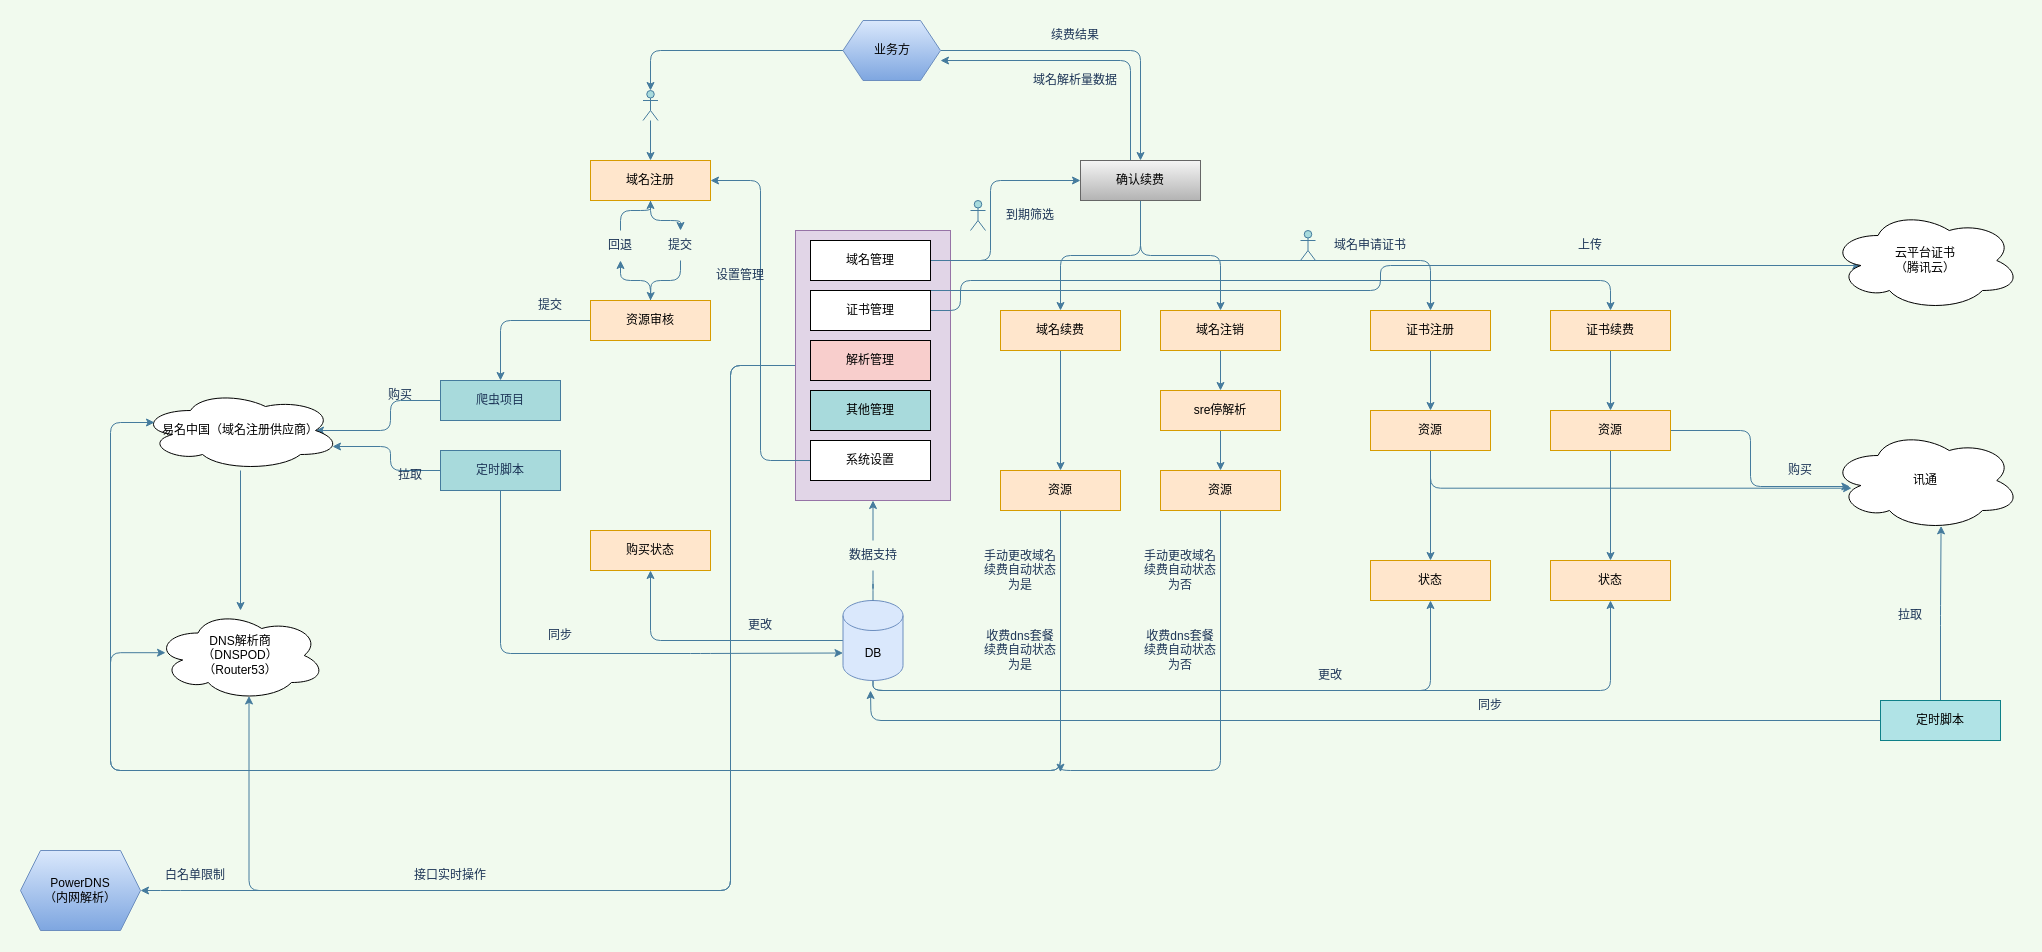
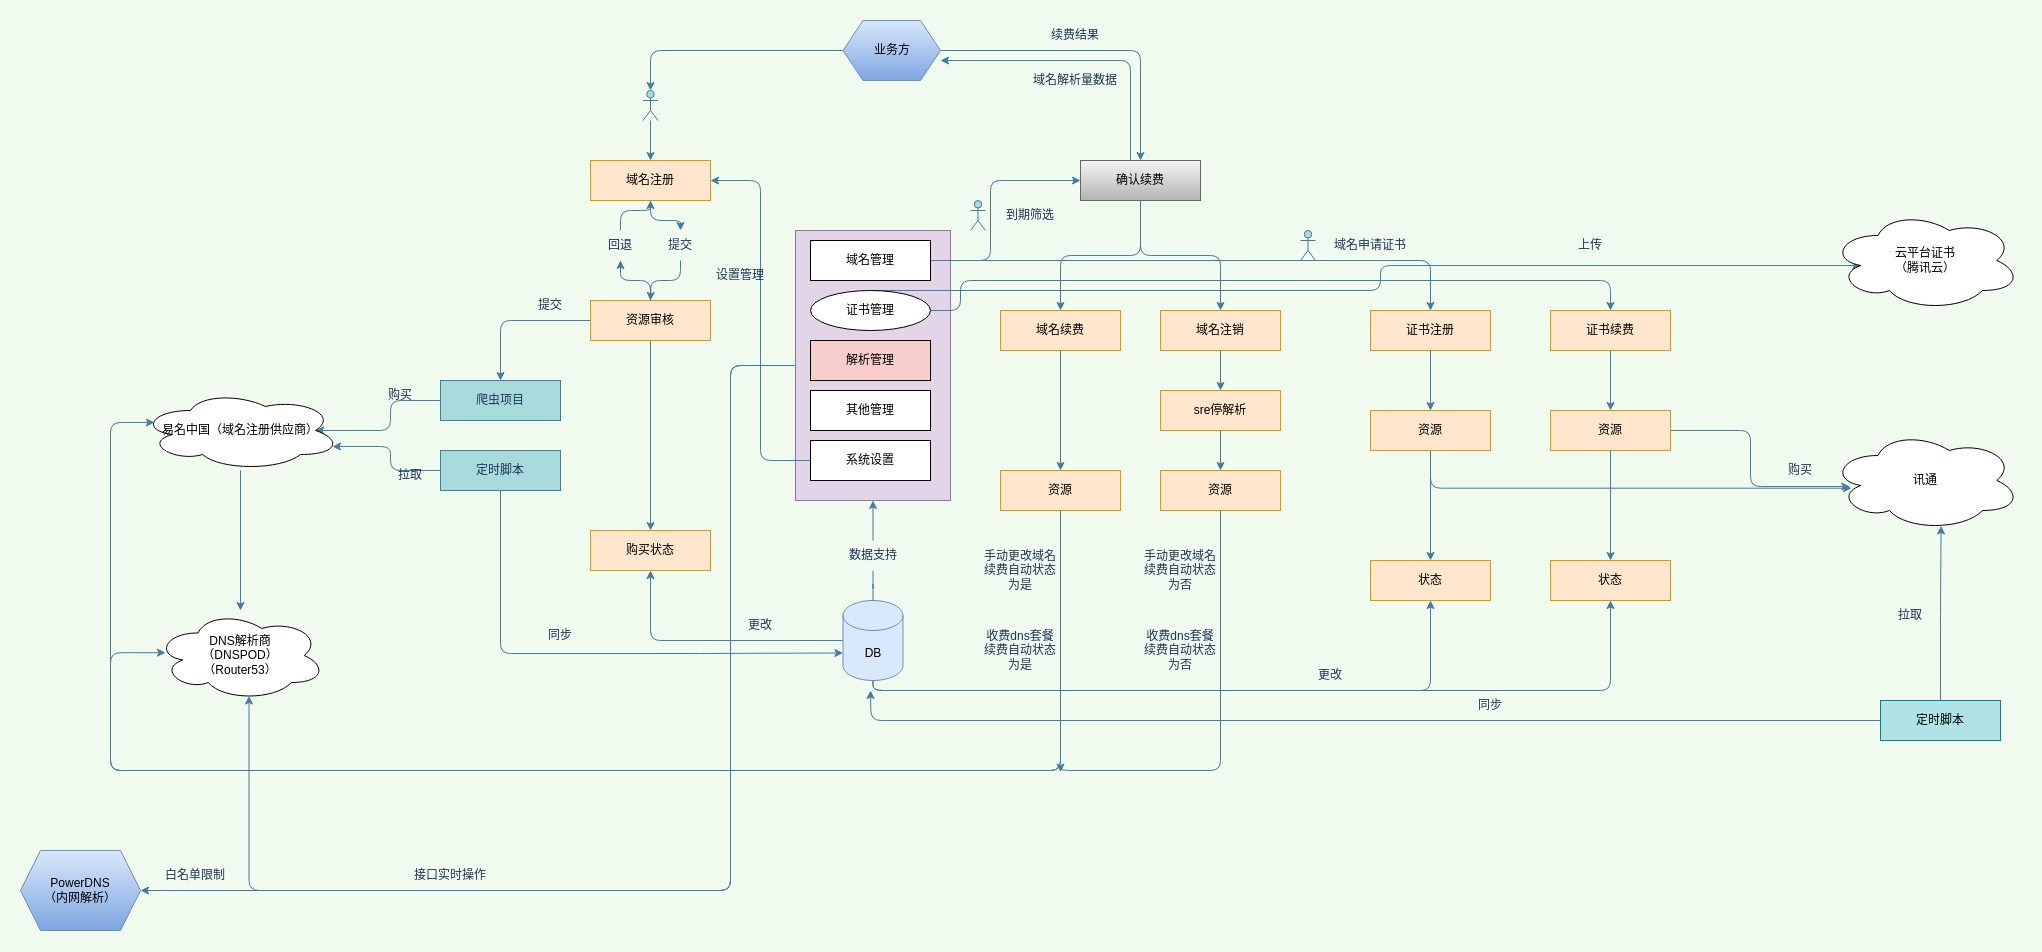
(871, 311) -> (871, 311)
(871, 411) -> (871, 411)
none -> (651, 432)
